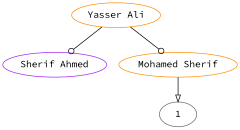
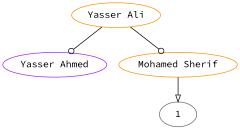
(55, 65) -> (55, 65)
